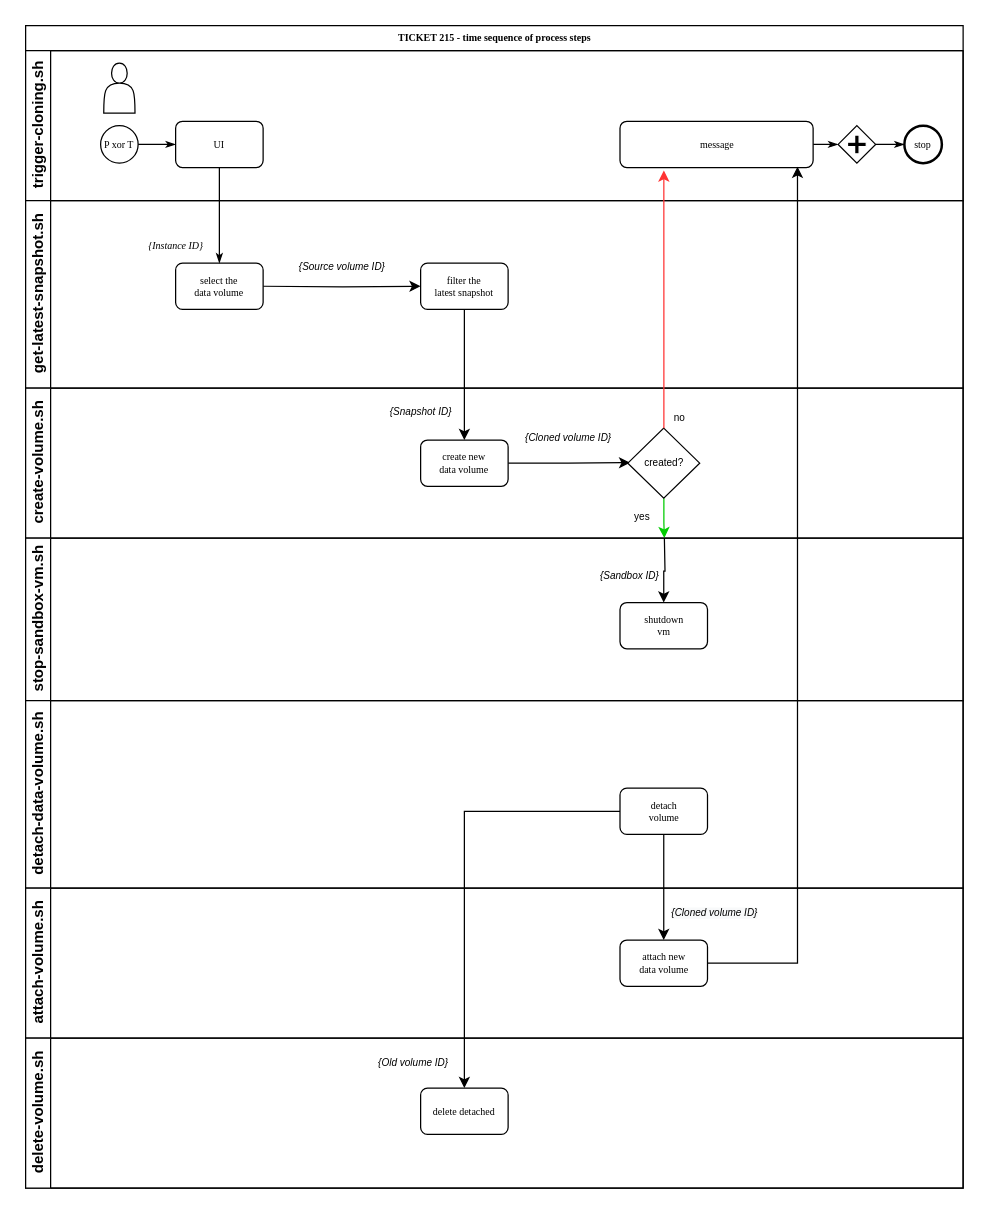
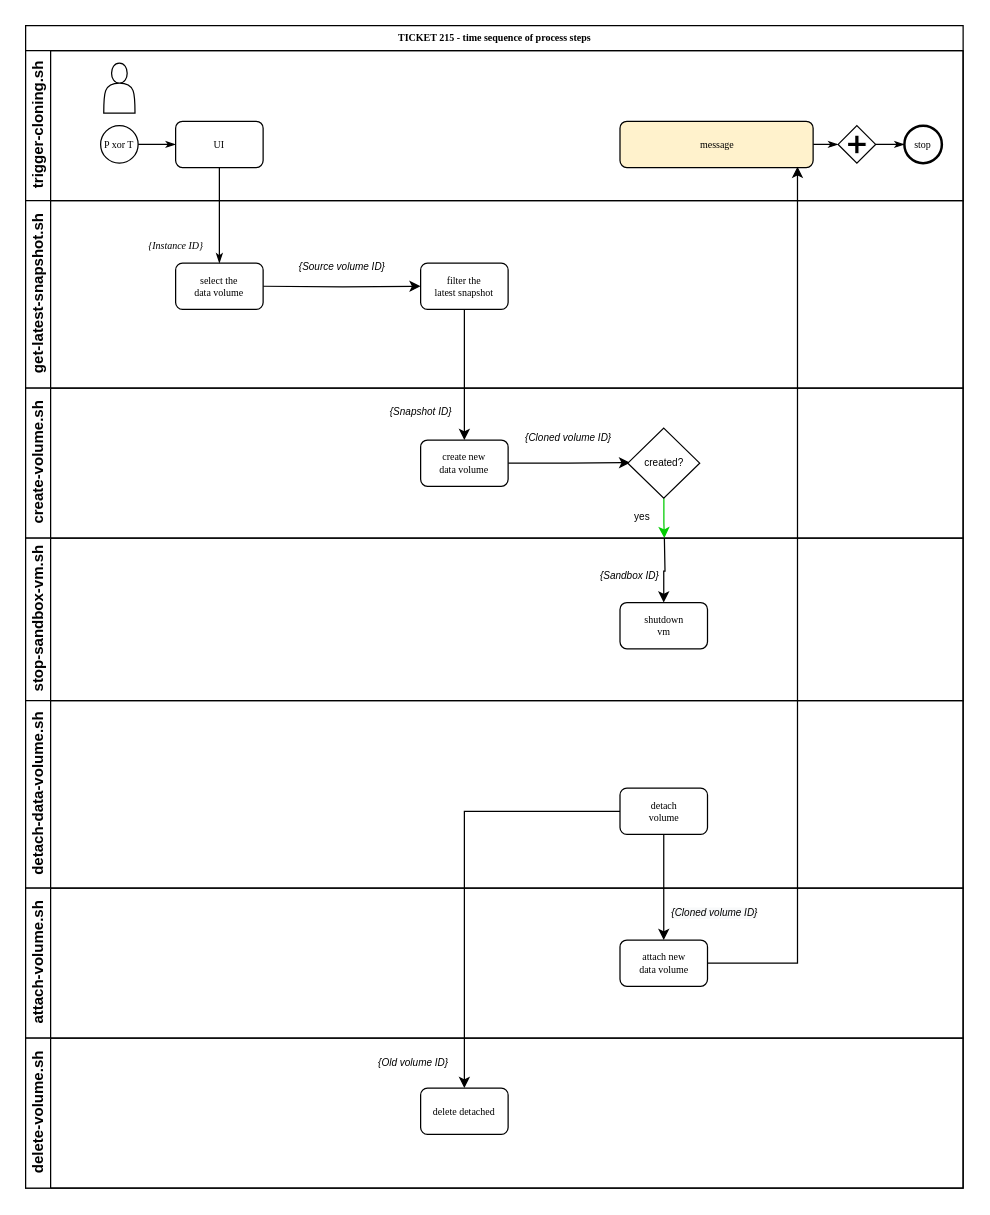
(717, 144) -> (717, 144)
(664, 304) -> none
